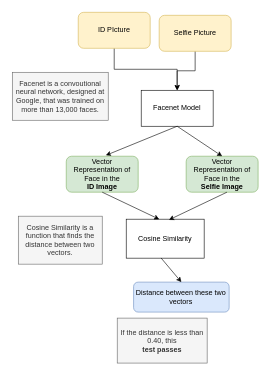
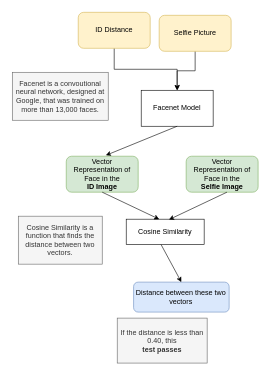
(114, 30) -> (114, 30)
(198, 140) -> none
(165, 239) -> (165, 232)
